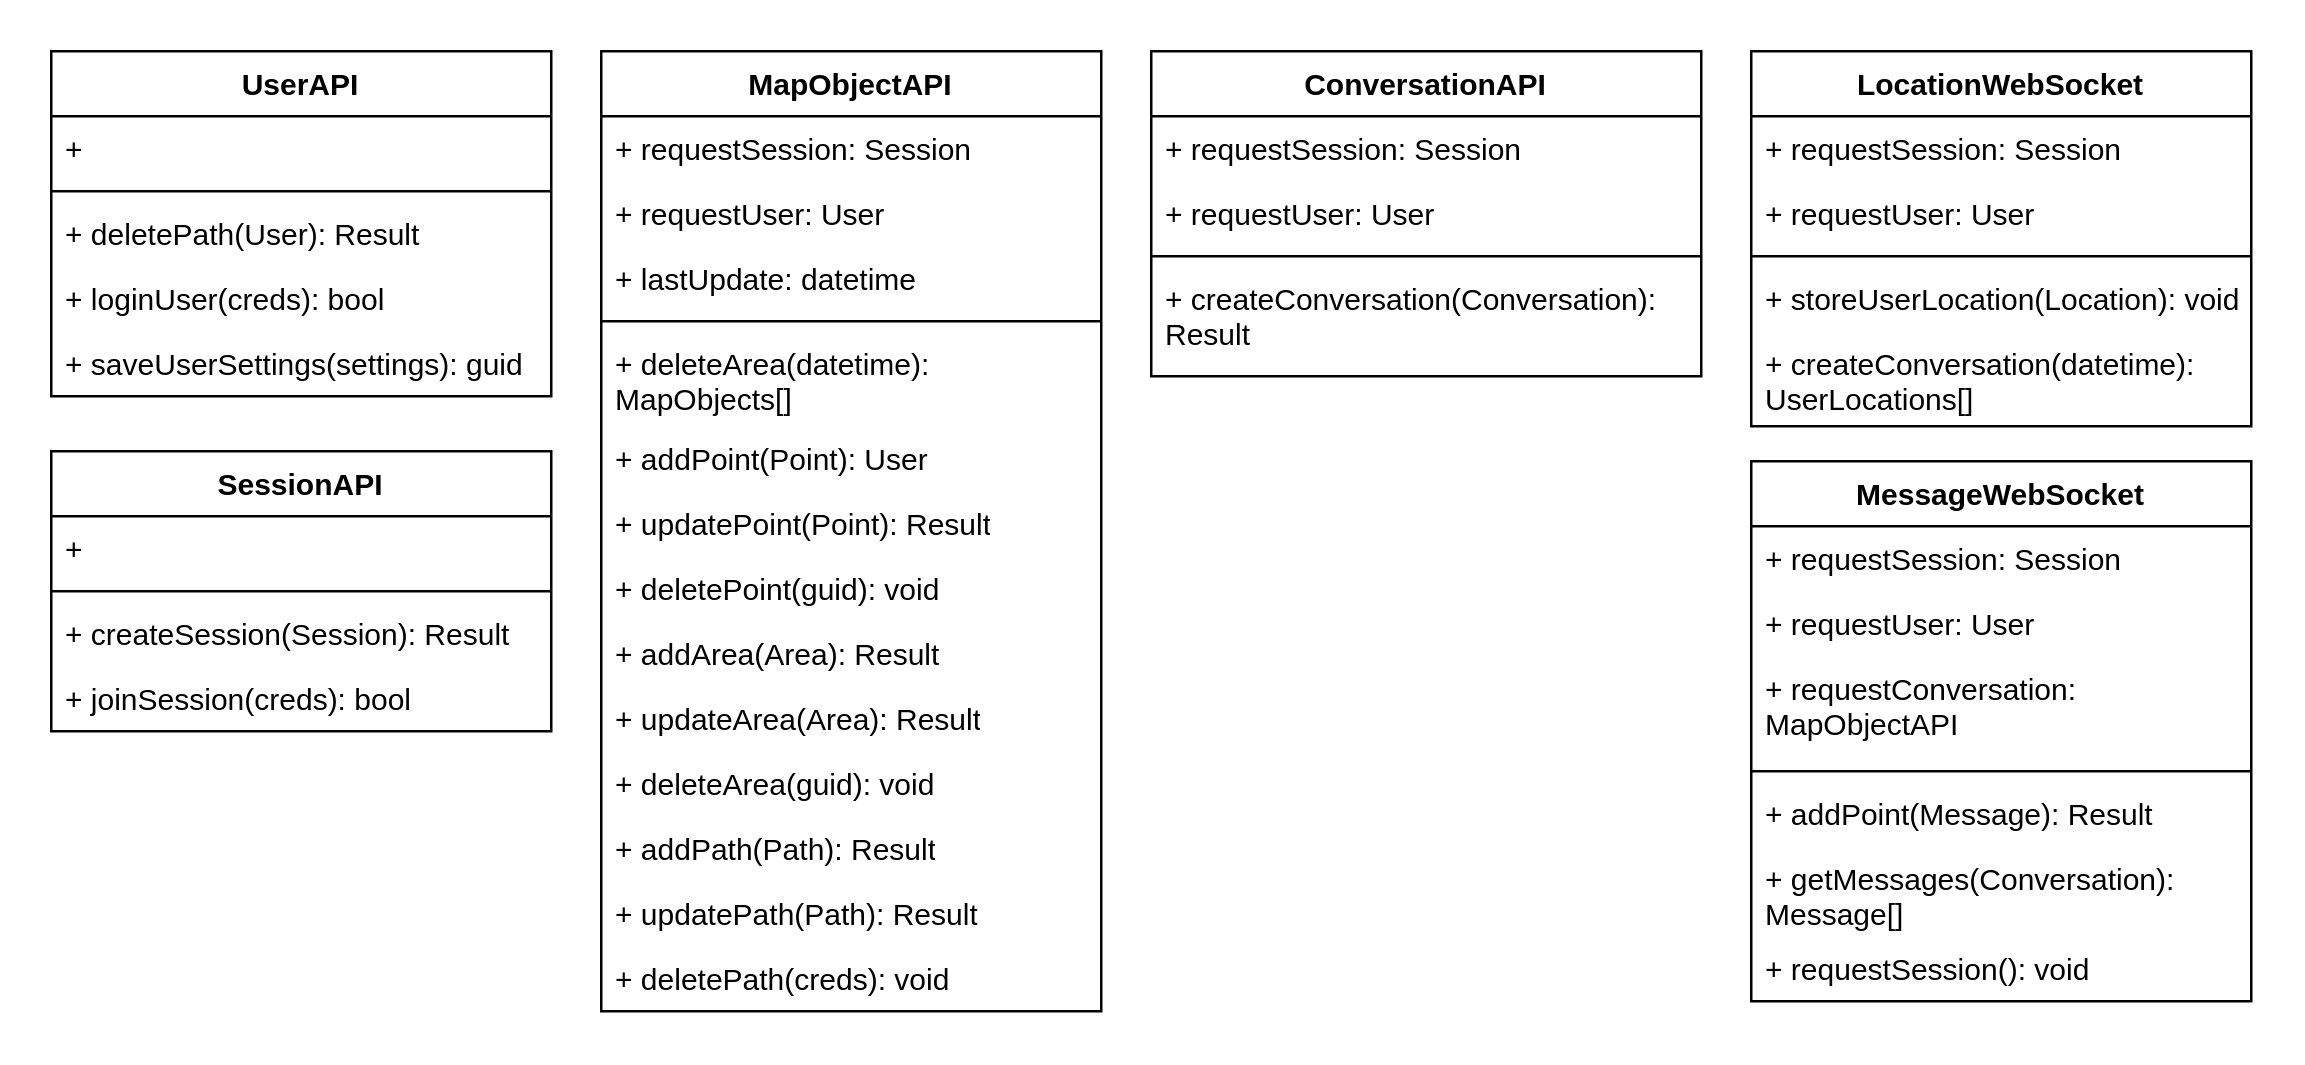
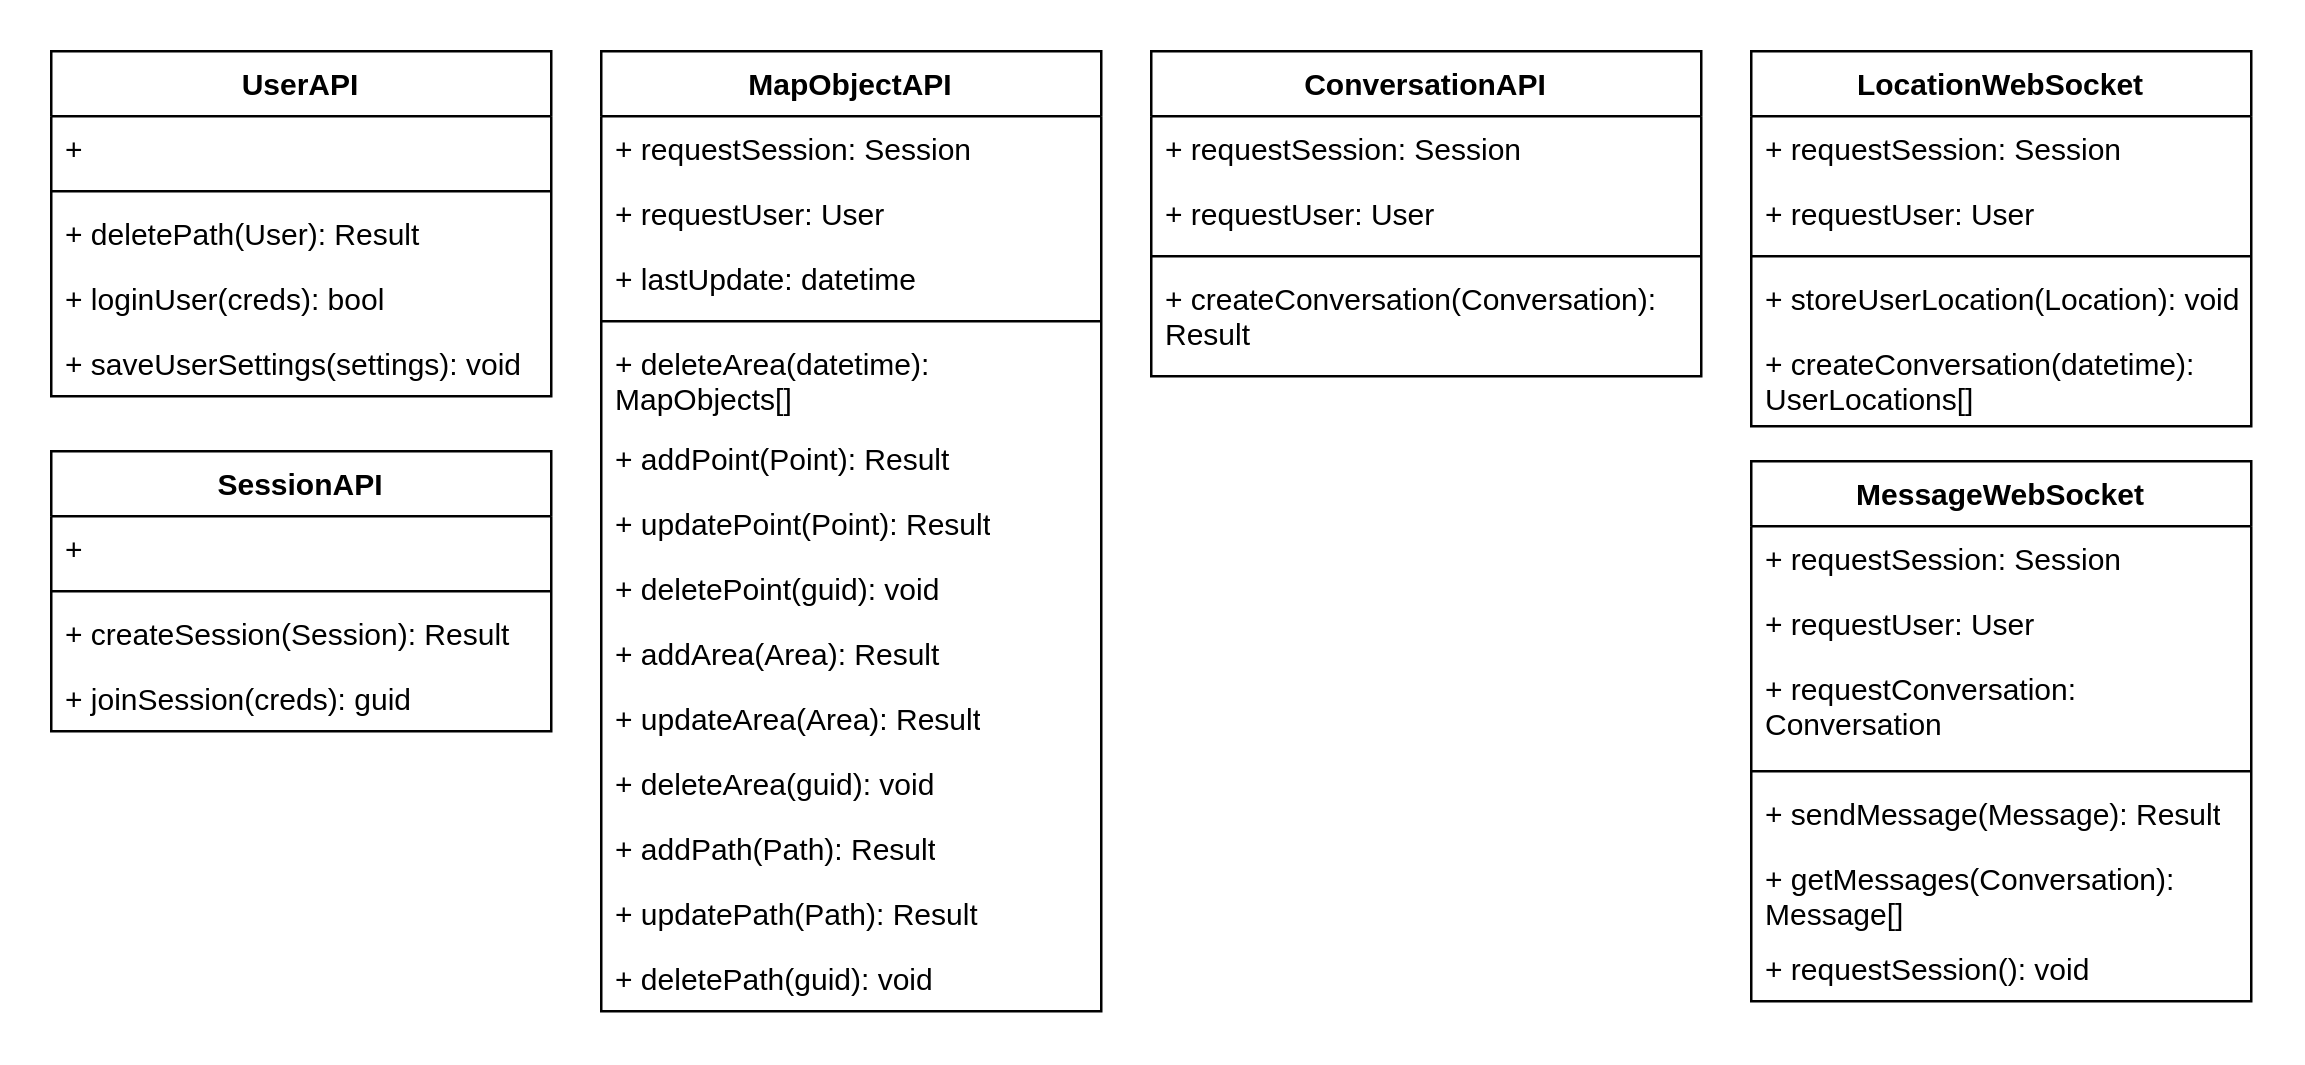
(304, 385) -> (304, 385)
(790, 462) -> (803, 462)
(261, 702) -> (261, 702)
(2004, 710) -> (2004, 710)
(1974, 817) -> (2003, 817)
(807, 982) -> (794, 982)
